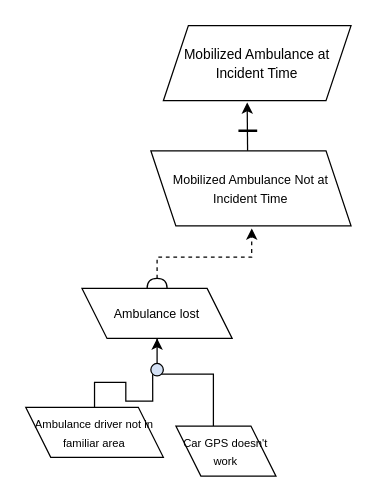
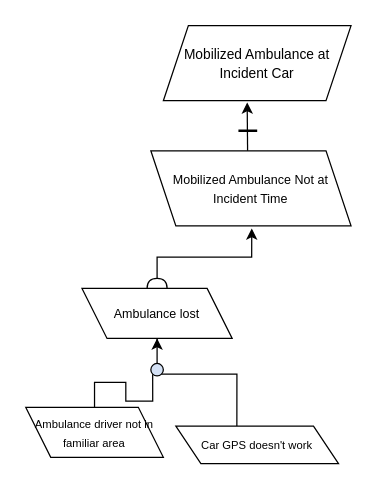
(257, 63) -> (257, 63)
(204, 257) -> (204, 257)
(226, 451) -> (257, 444)
